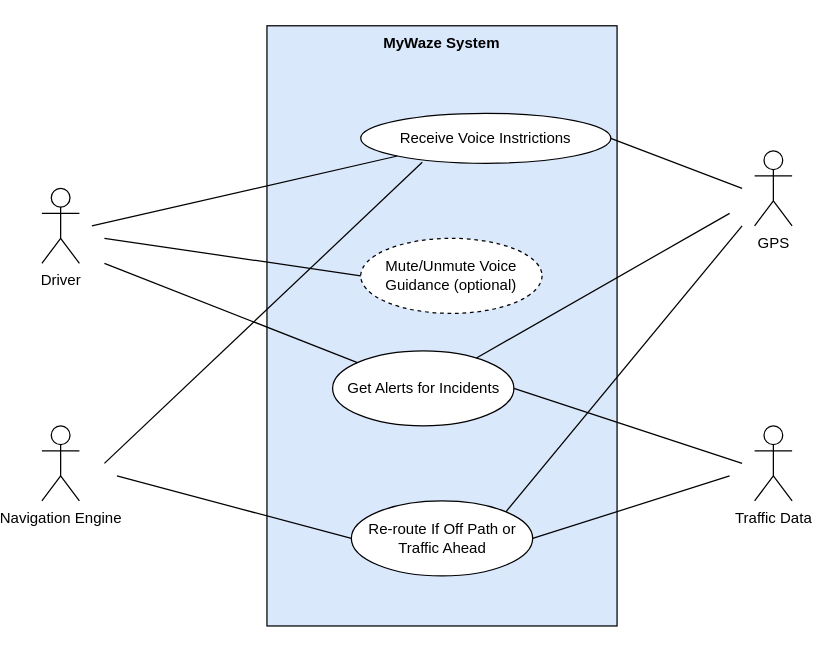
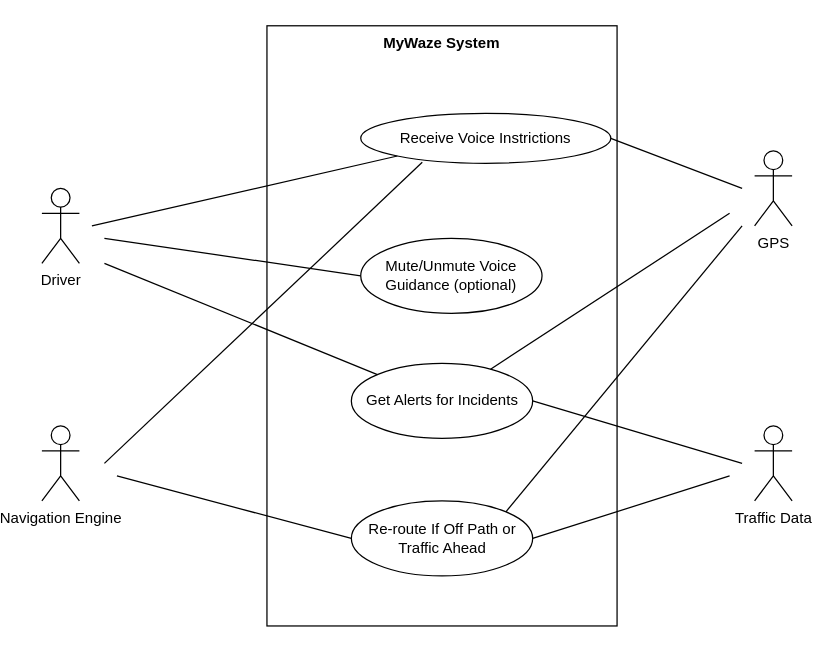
(451, 276) -> (451, 276)
(442, 326) -> (442, 326)
(423, 388) -> (442, 401)
